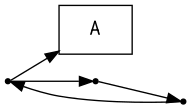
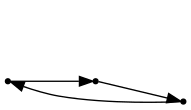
(96, 30) -> none
